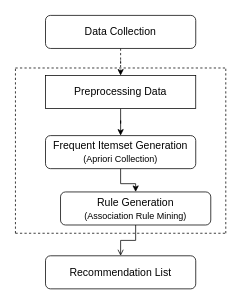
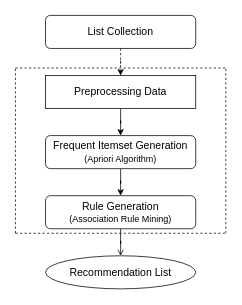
(120, 32) -> (120, 32)
(120, 152) -> (120, 152)
(135, 208) -> (120, 212)
(120, 272) -> (120, 272)
